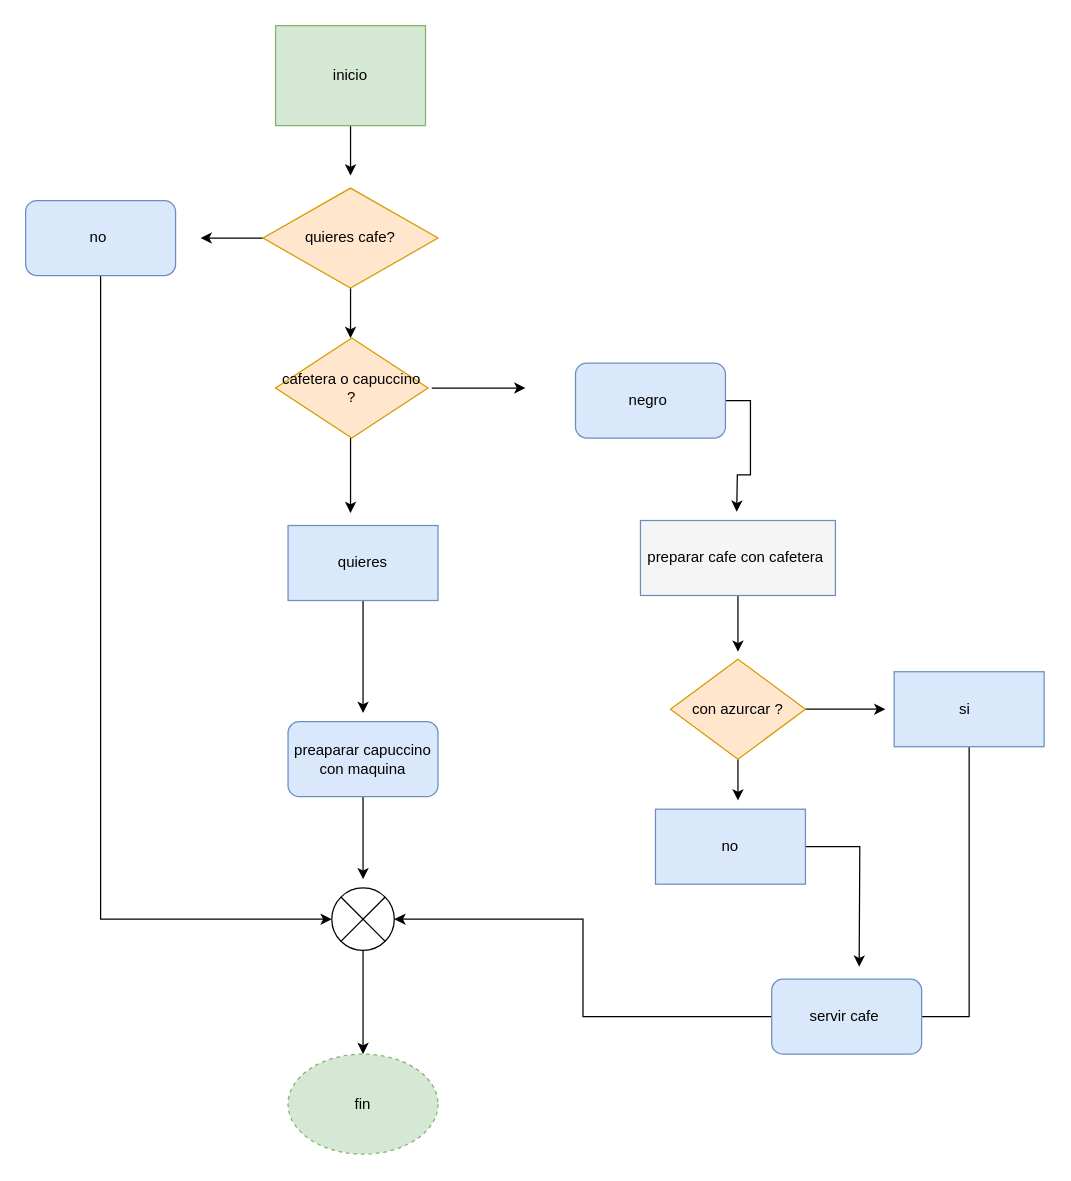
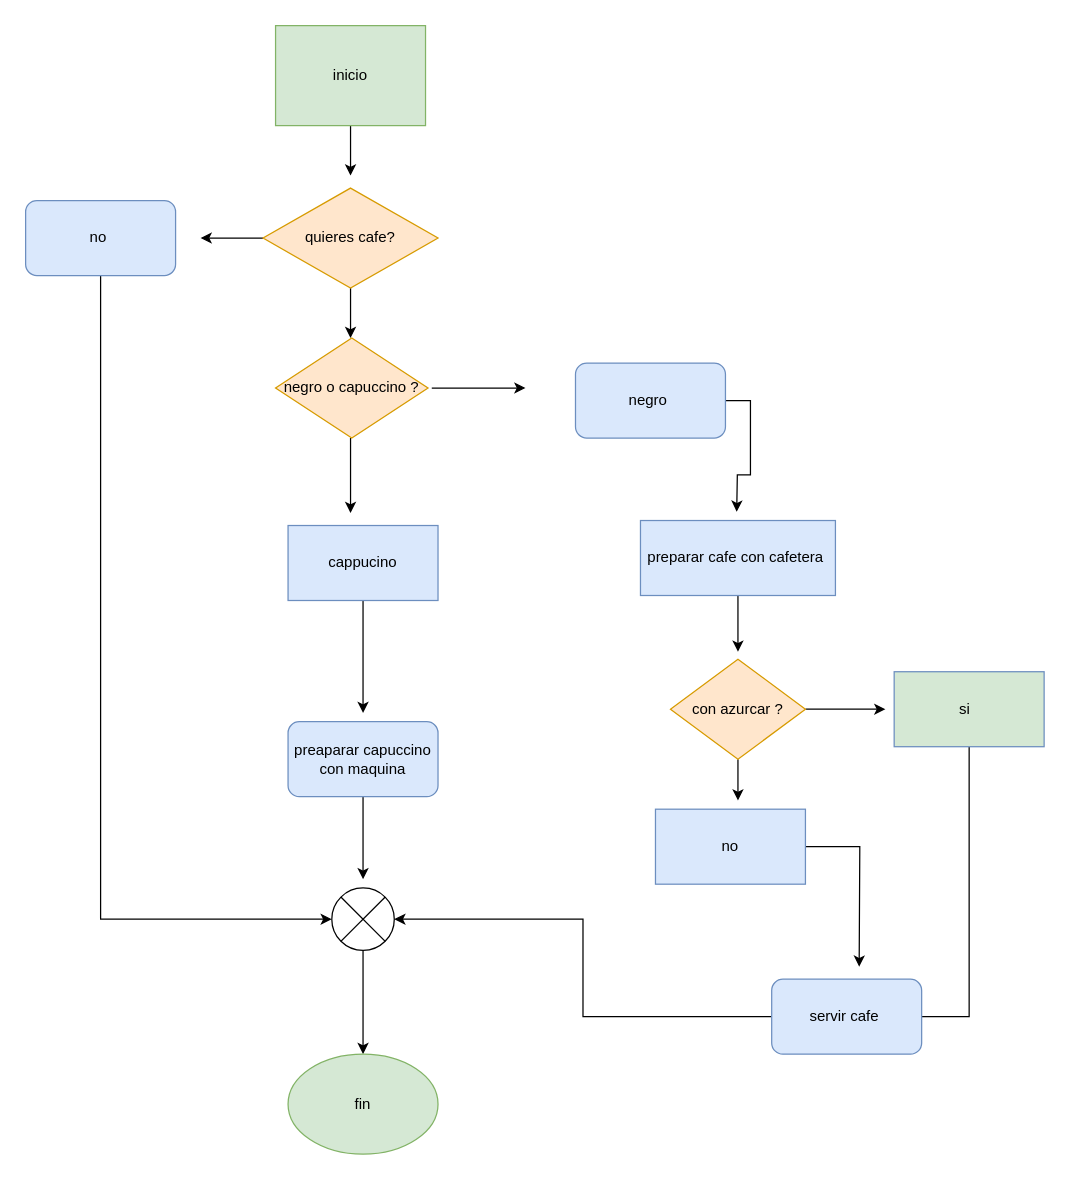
(352, 388) -> (352, 388)
(738, 558) -> (738, 558)
(363, 563) -> (363, 563)
(969, 709) -> (969, 709)
(363, 1104) -> (363, 1104)
